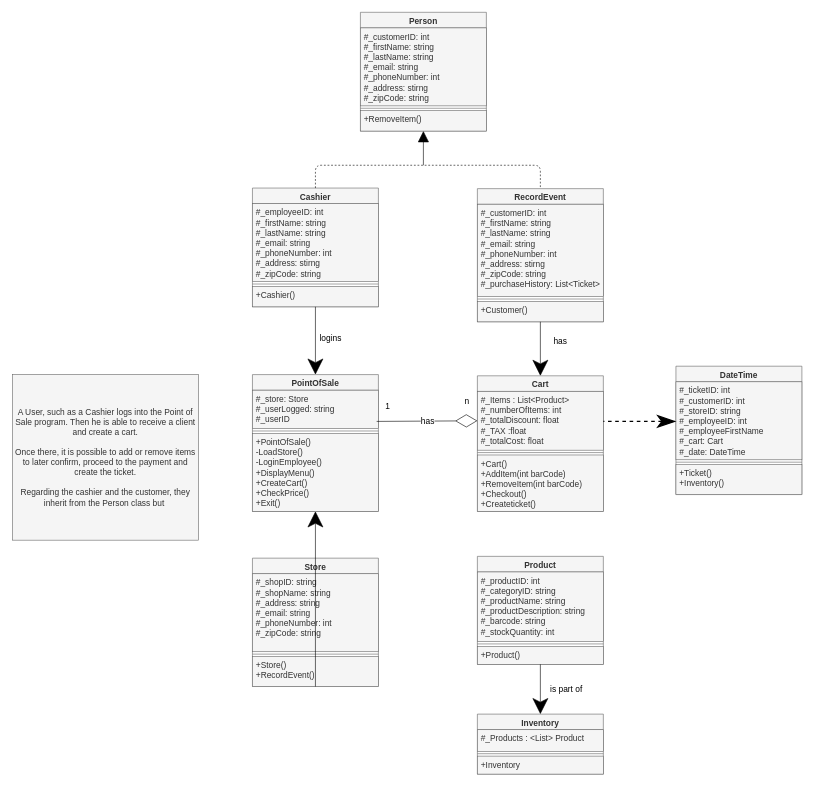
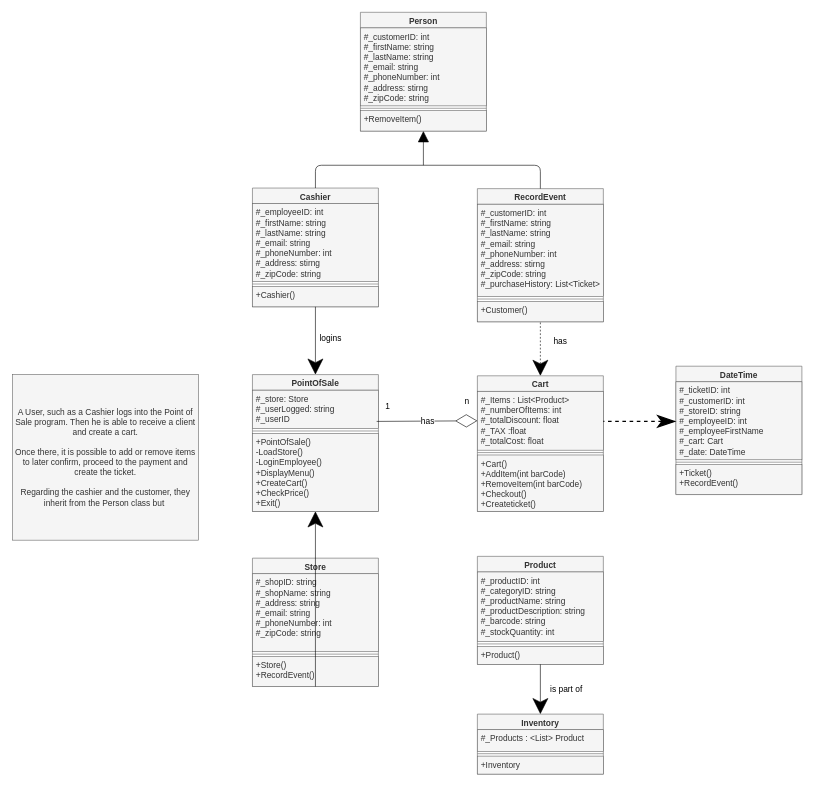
(428, 165) -> (428, 165)
(540, 343) -> (540, 343)
(699, 474) -> (699, 474)
